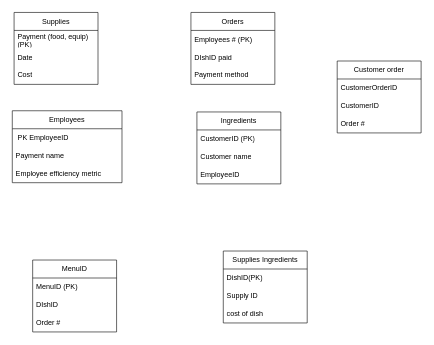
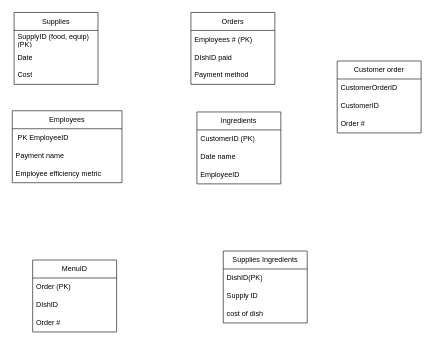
(57, 39) -> (57, 39)
(226, 157) -> (218, 157)
(58, 287) -> (56, 287)
